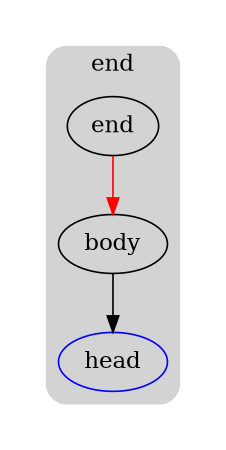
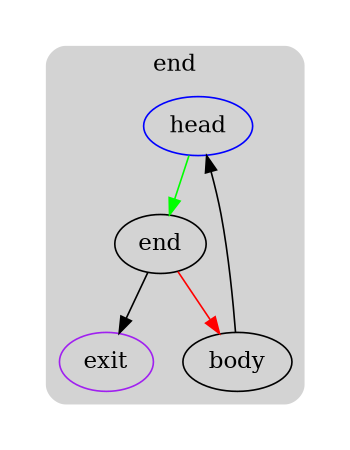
none -> (182, 177)
none -> (106, 362)
